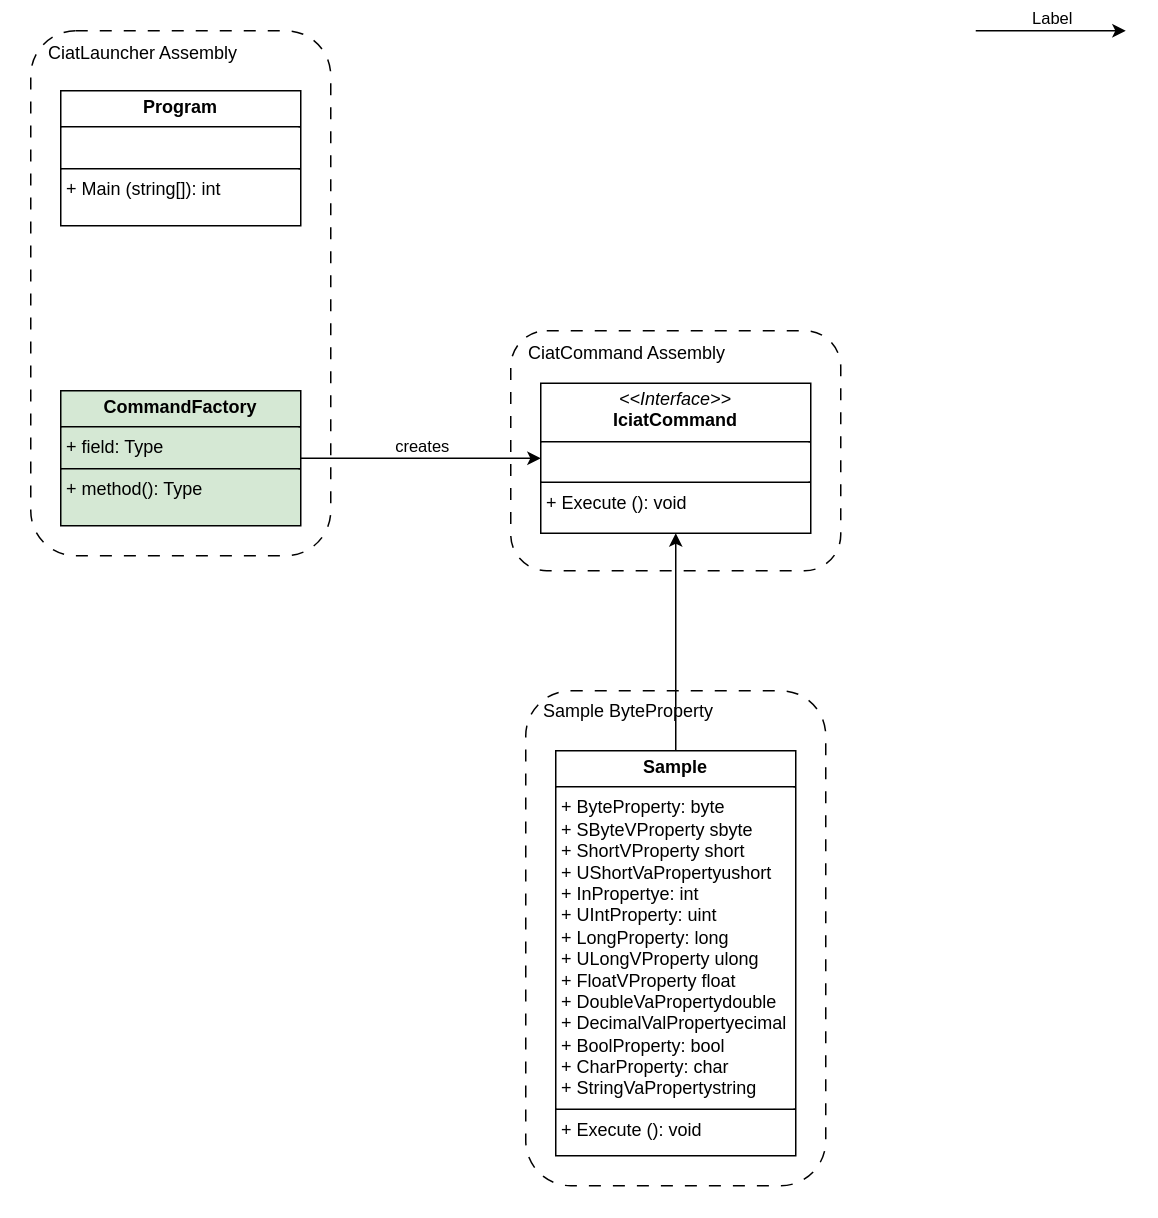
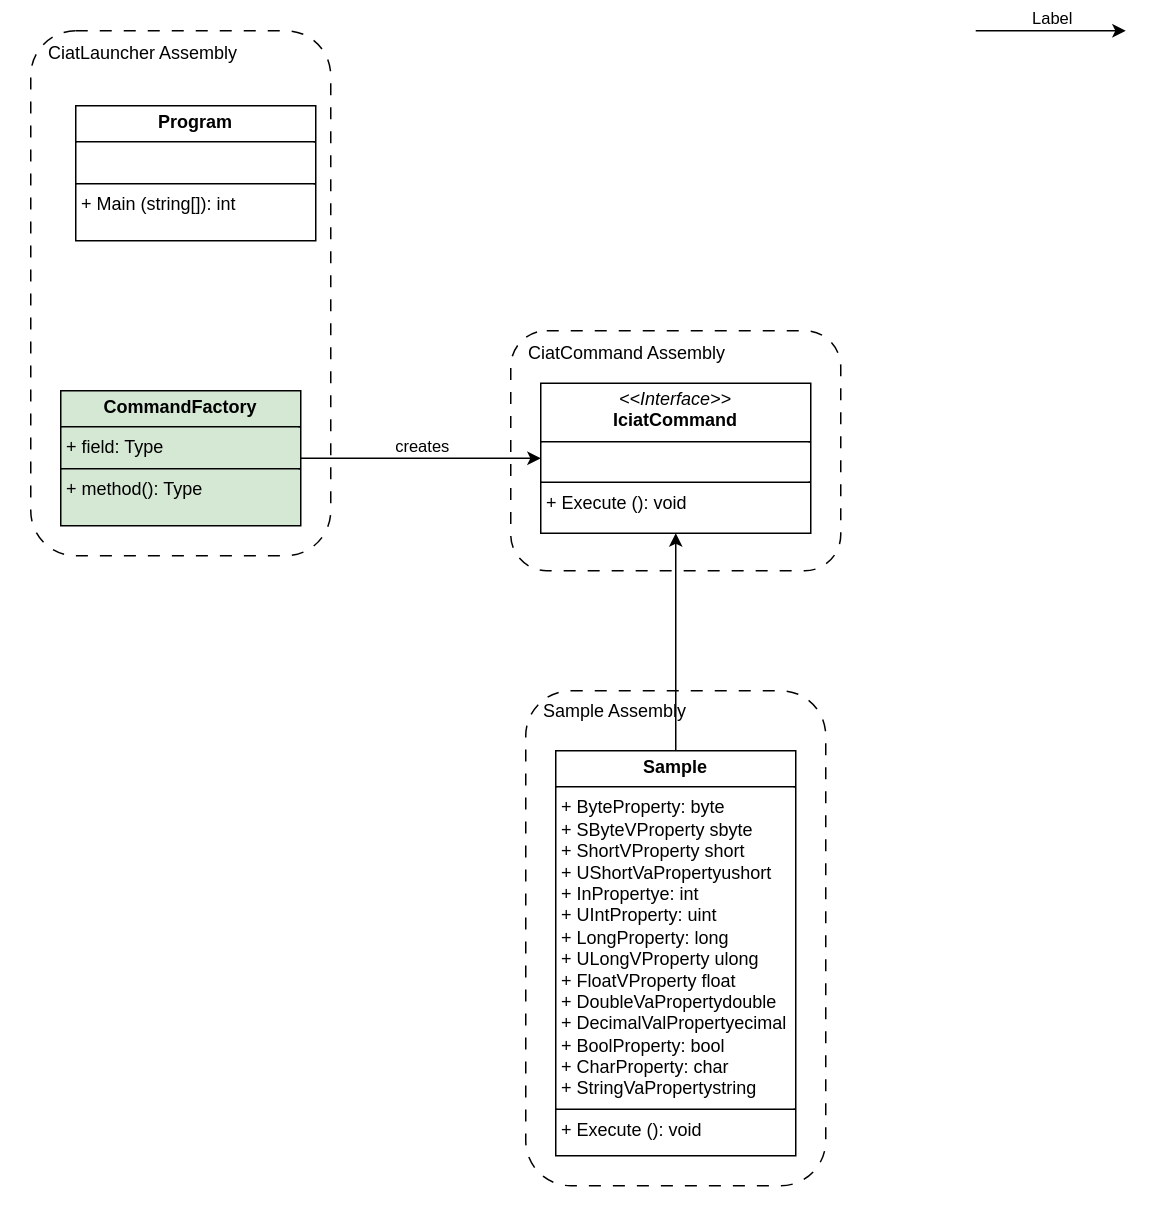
(181, 158) -> (196, 173)
(635, 712) -> (612, 712)
